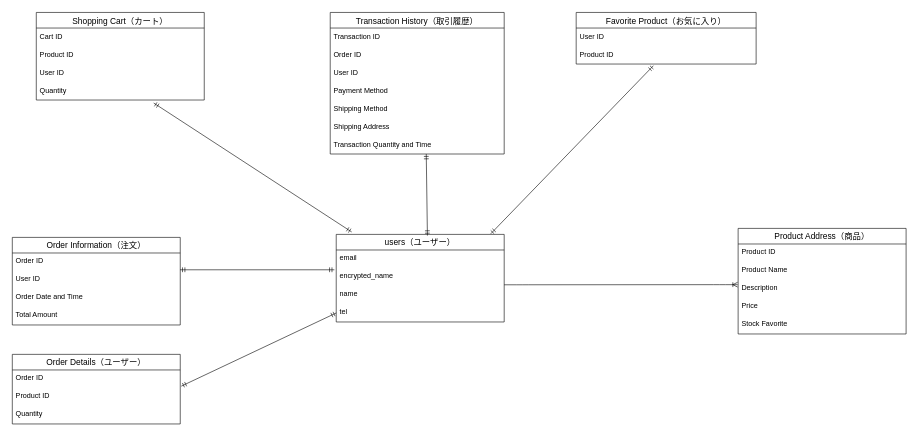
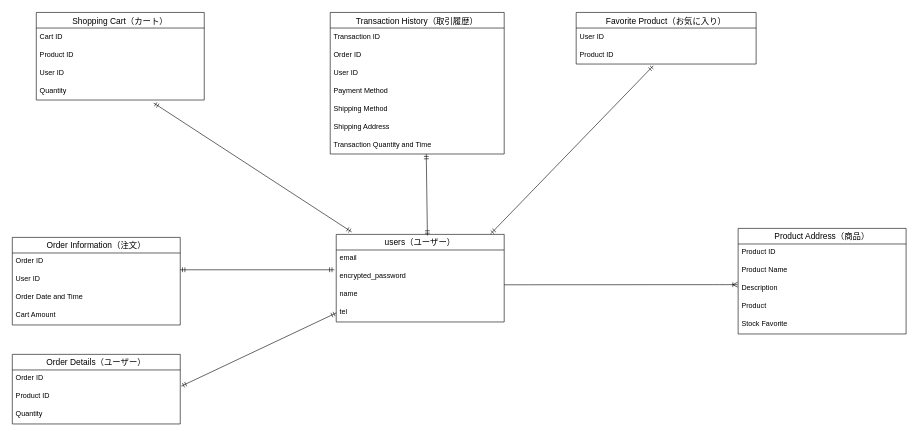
(368, 276) -> (376, 276)
(751, 306) -> (756, 306)
(38, 315) -> (37, 315)
